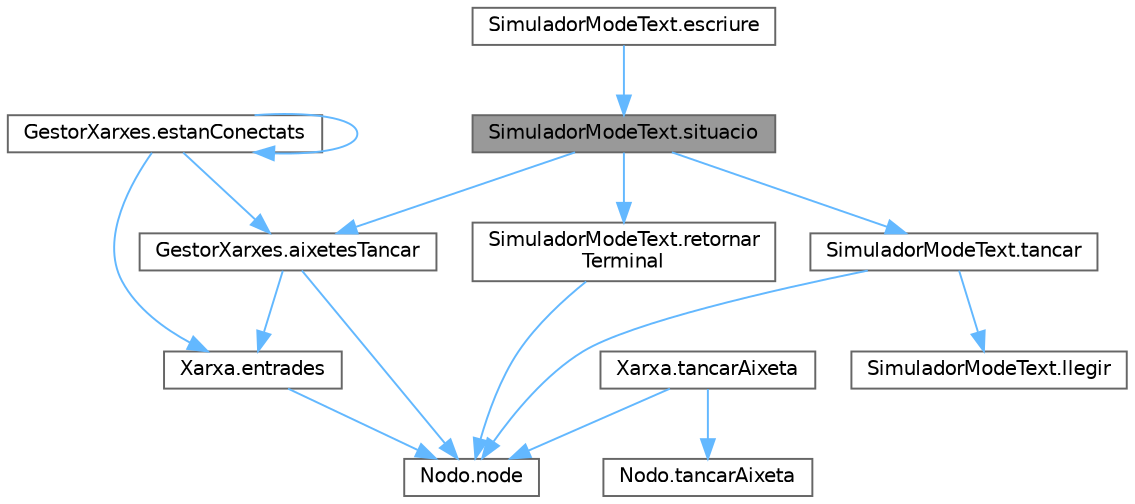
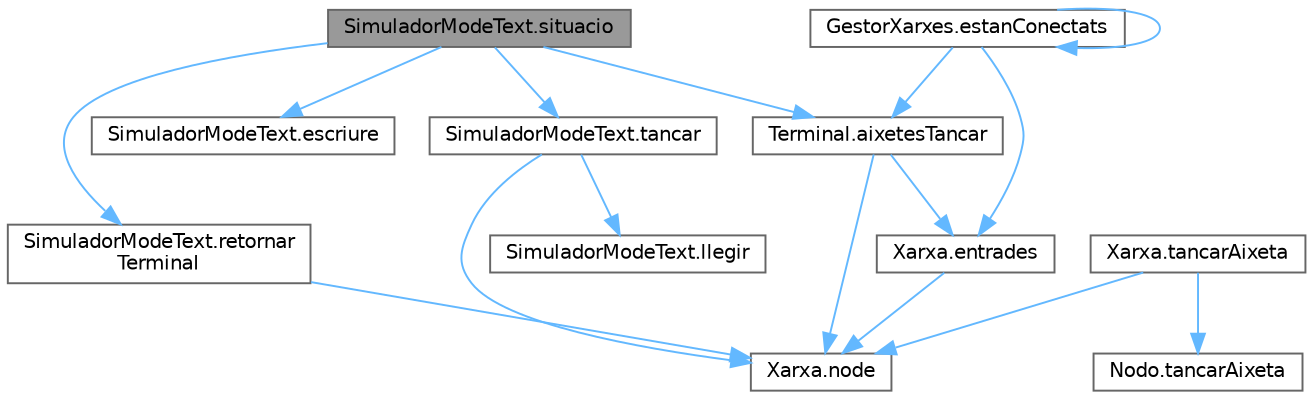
(624, 70) -> (371, 78)
(288, 252) -> (878, 136)
(472, 477) -> (821, 372)
